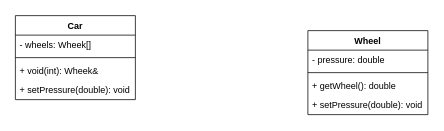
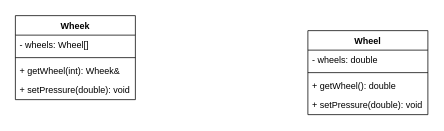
(75, 26) -> (75, 26)
(58, 45) -> (56, 45)
(353, 60) -> (346, 60)
(62, 71) -> (72, 71)
